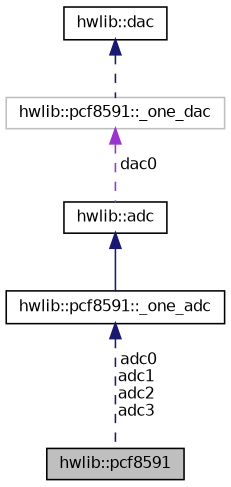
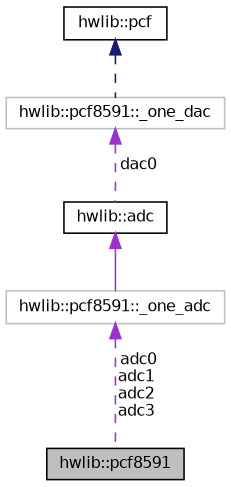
(115, 23) -> (115, 23)
(115, 270) -> (115, 270)
(115, 307) -> (115, 307)
(115, 394) -> (115, 394)
